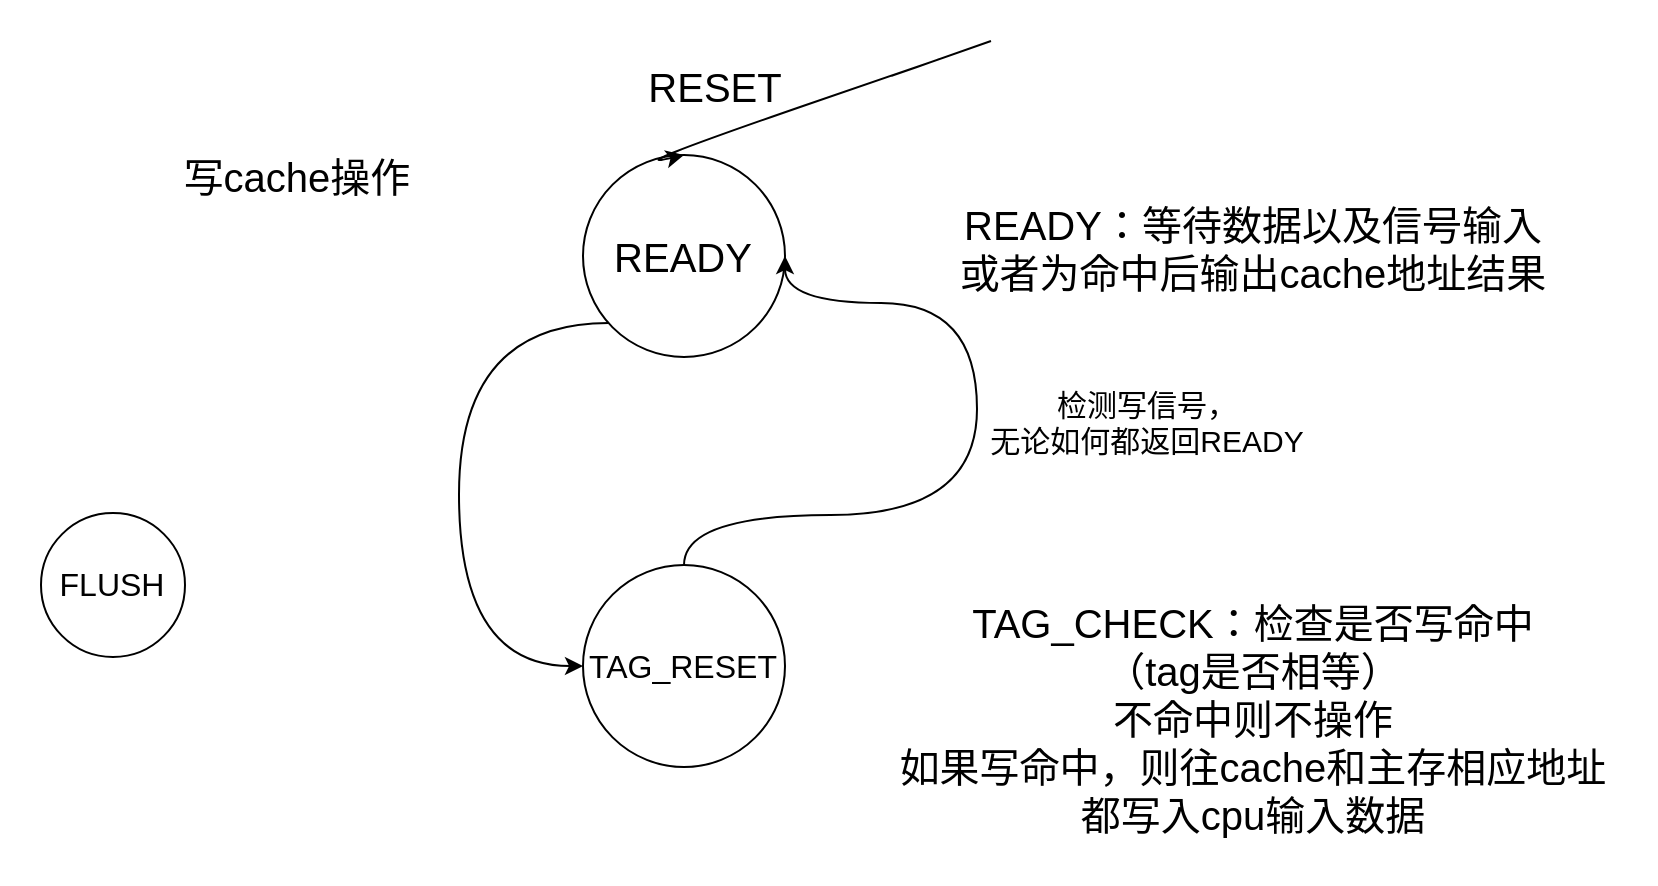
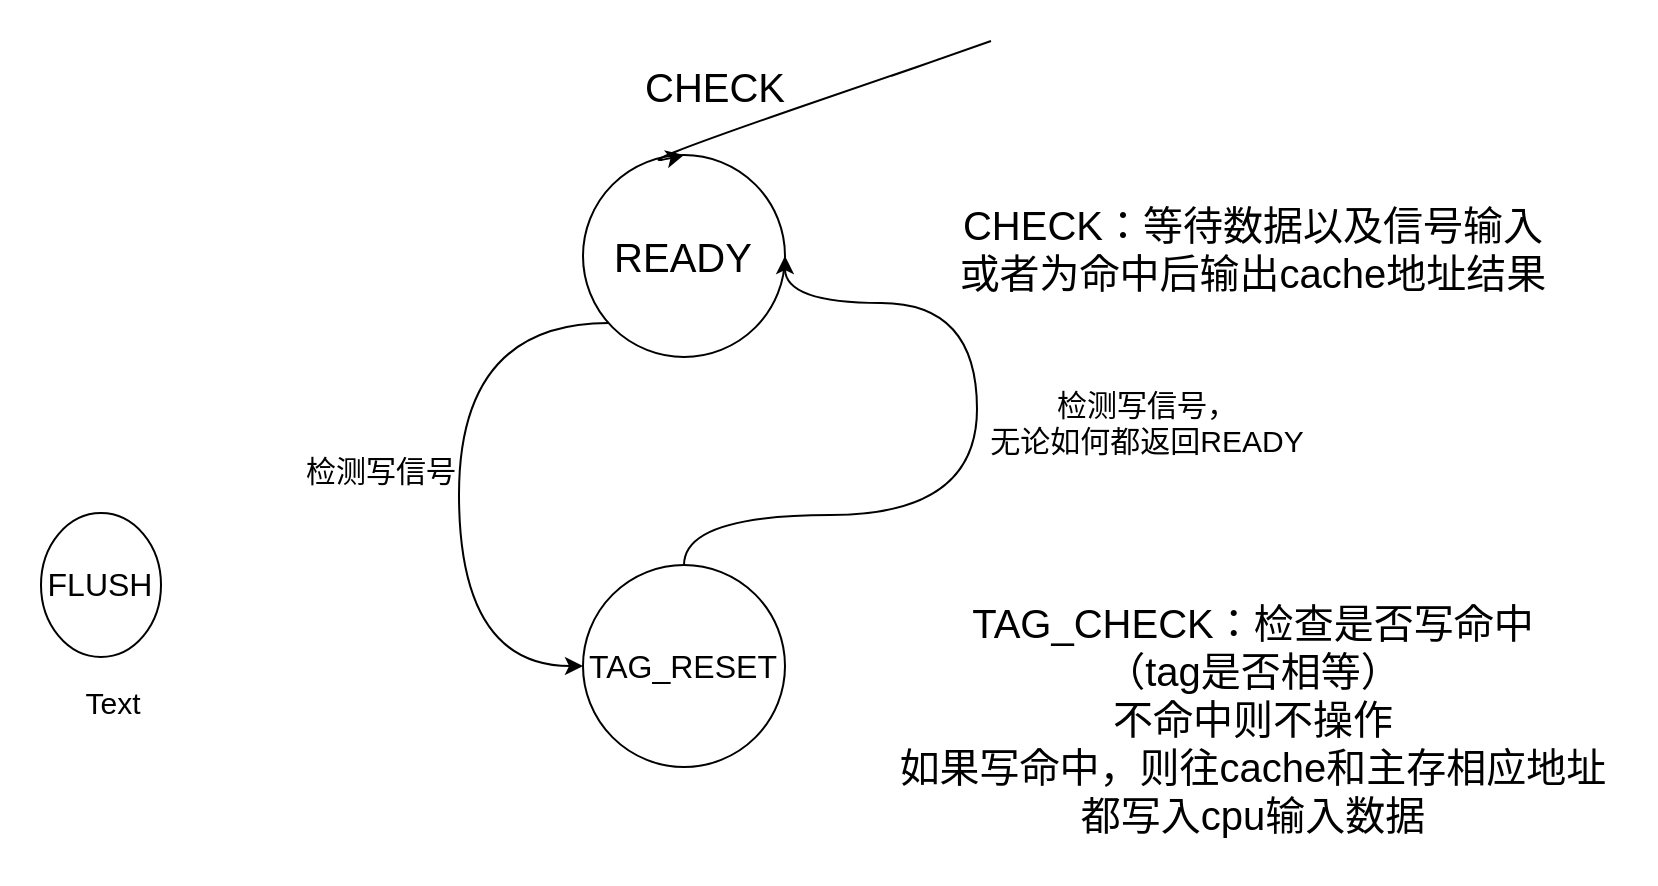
(716, 87) -> (716, 87)
(296, 177) -> none
(1254, 249) -> (1254, 249)
none -> (380, 467)
(113, 585) -> (101, 585)
none -> (113, 703)
